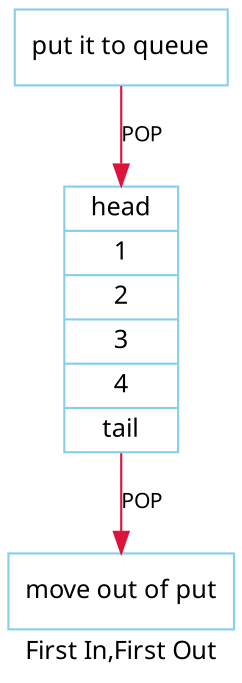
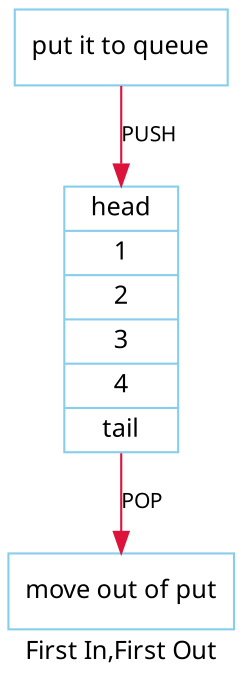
(142, 136) -> (150, 136)
